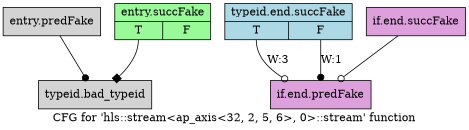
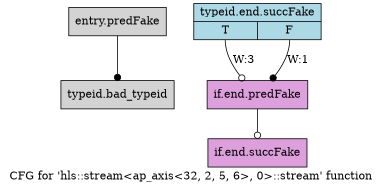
(163, 22) -> none
(371, 56) -> (257, 120)
